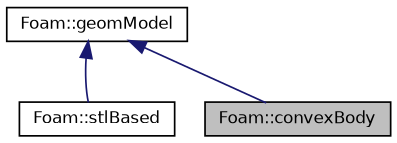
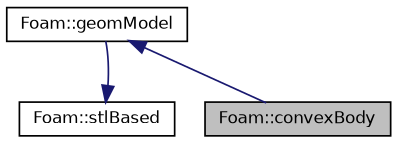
(86, 80) -> (108, 63)
